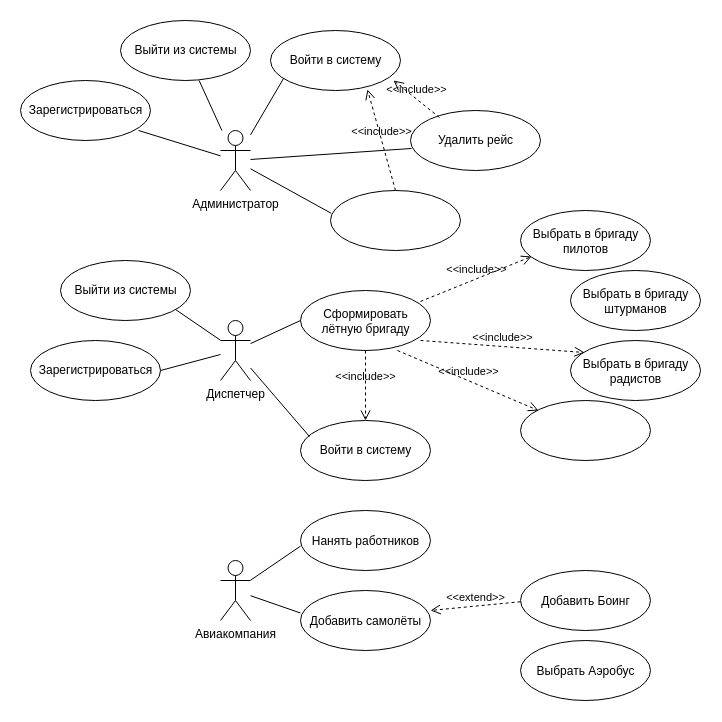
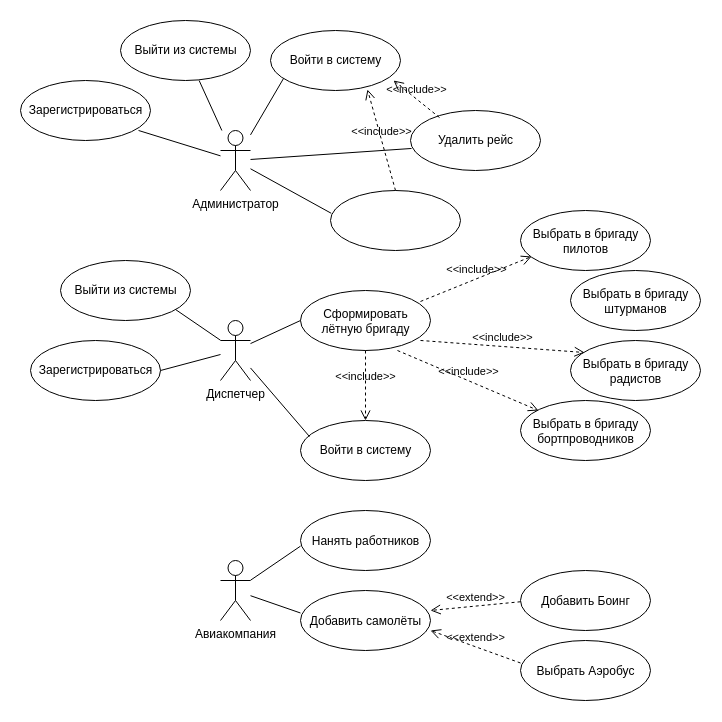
none -> (586, 432)
none -> (477, 647)
